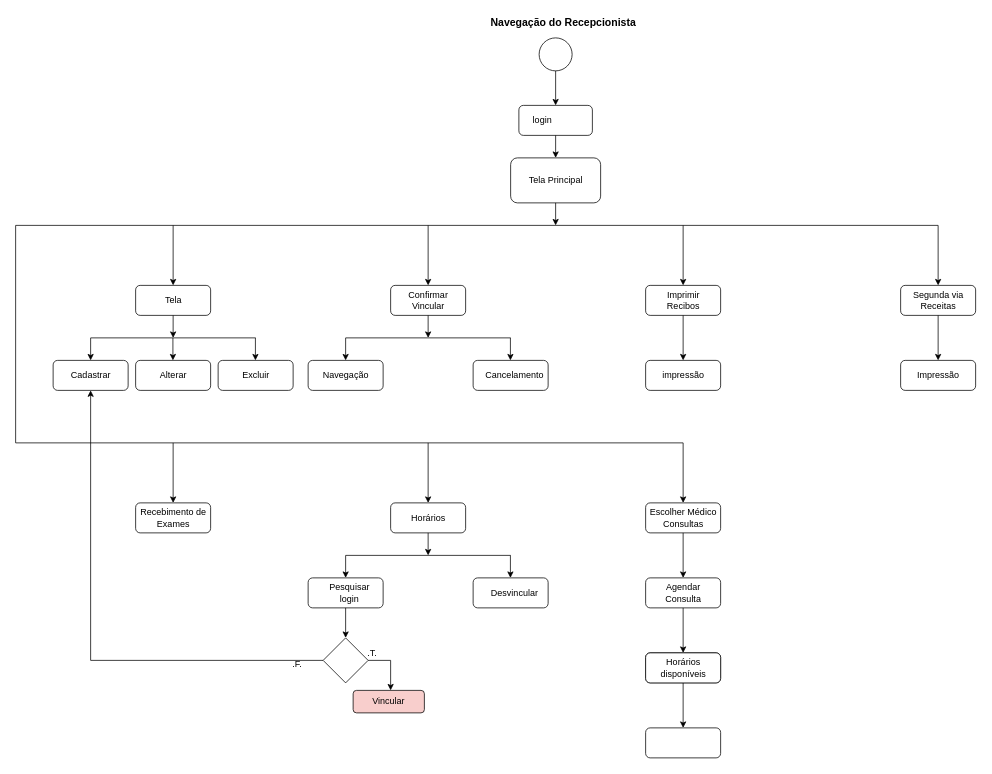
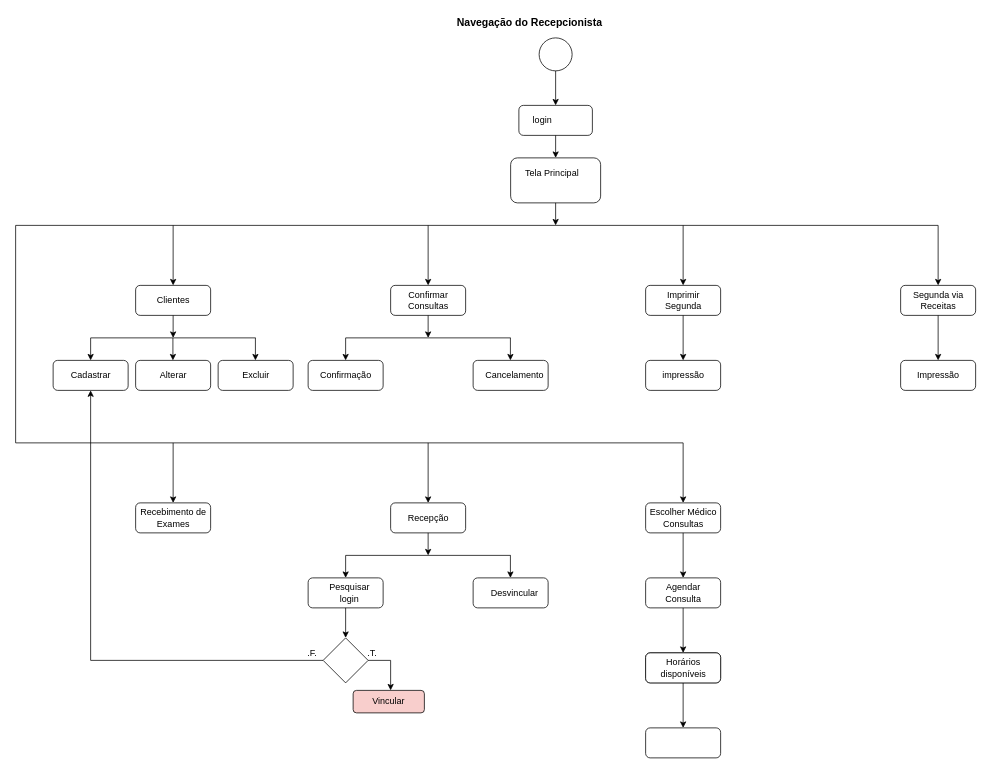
(563, 23) -> (529, 23)
(555, 180) -> (552, 173)
(173, 300) -> (173, 300)
(428, 300) -> (428, 300)
(683, 300) -> (683, 300)
(346, 375) -> (346, 375)
(428, 518) -> (428, 518)
(297, 664) -> (312, 653)
